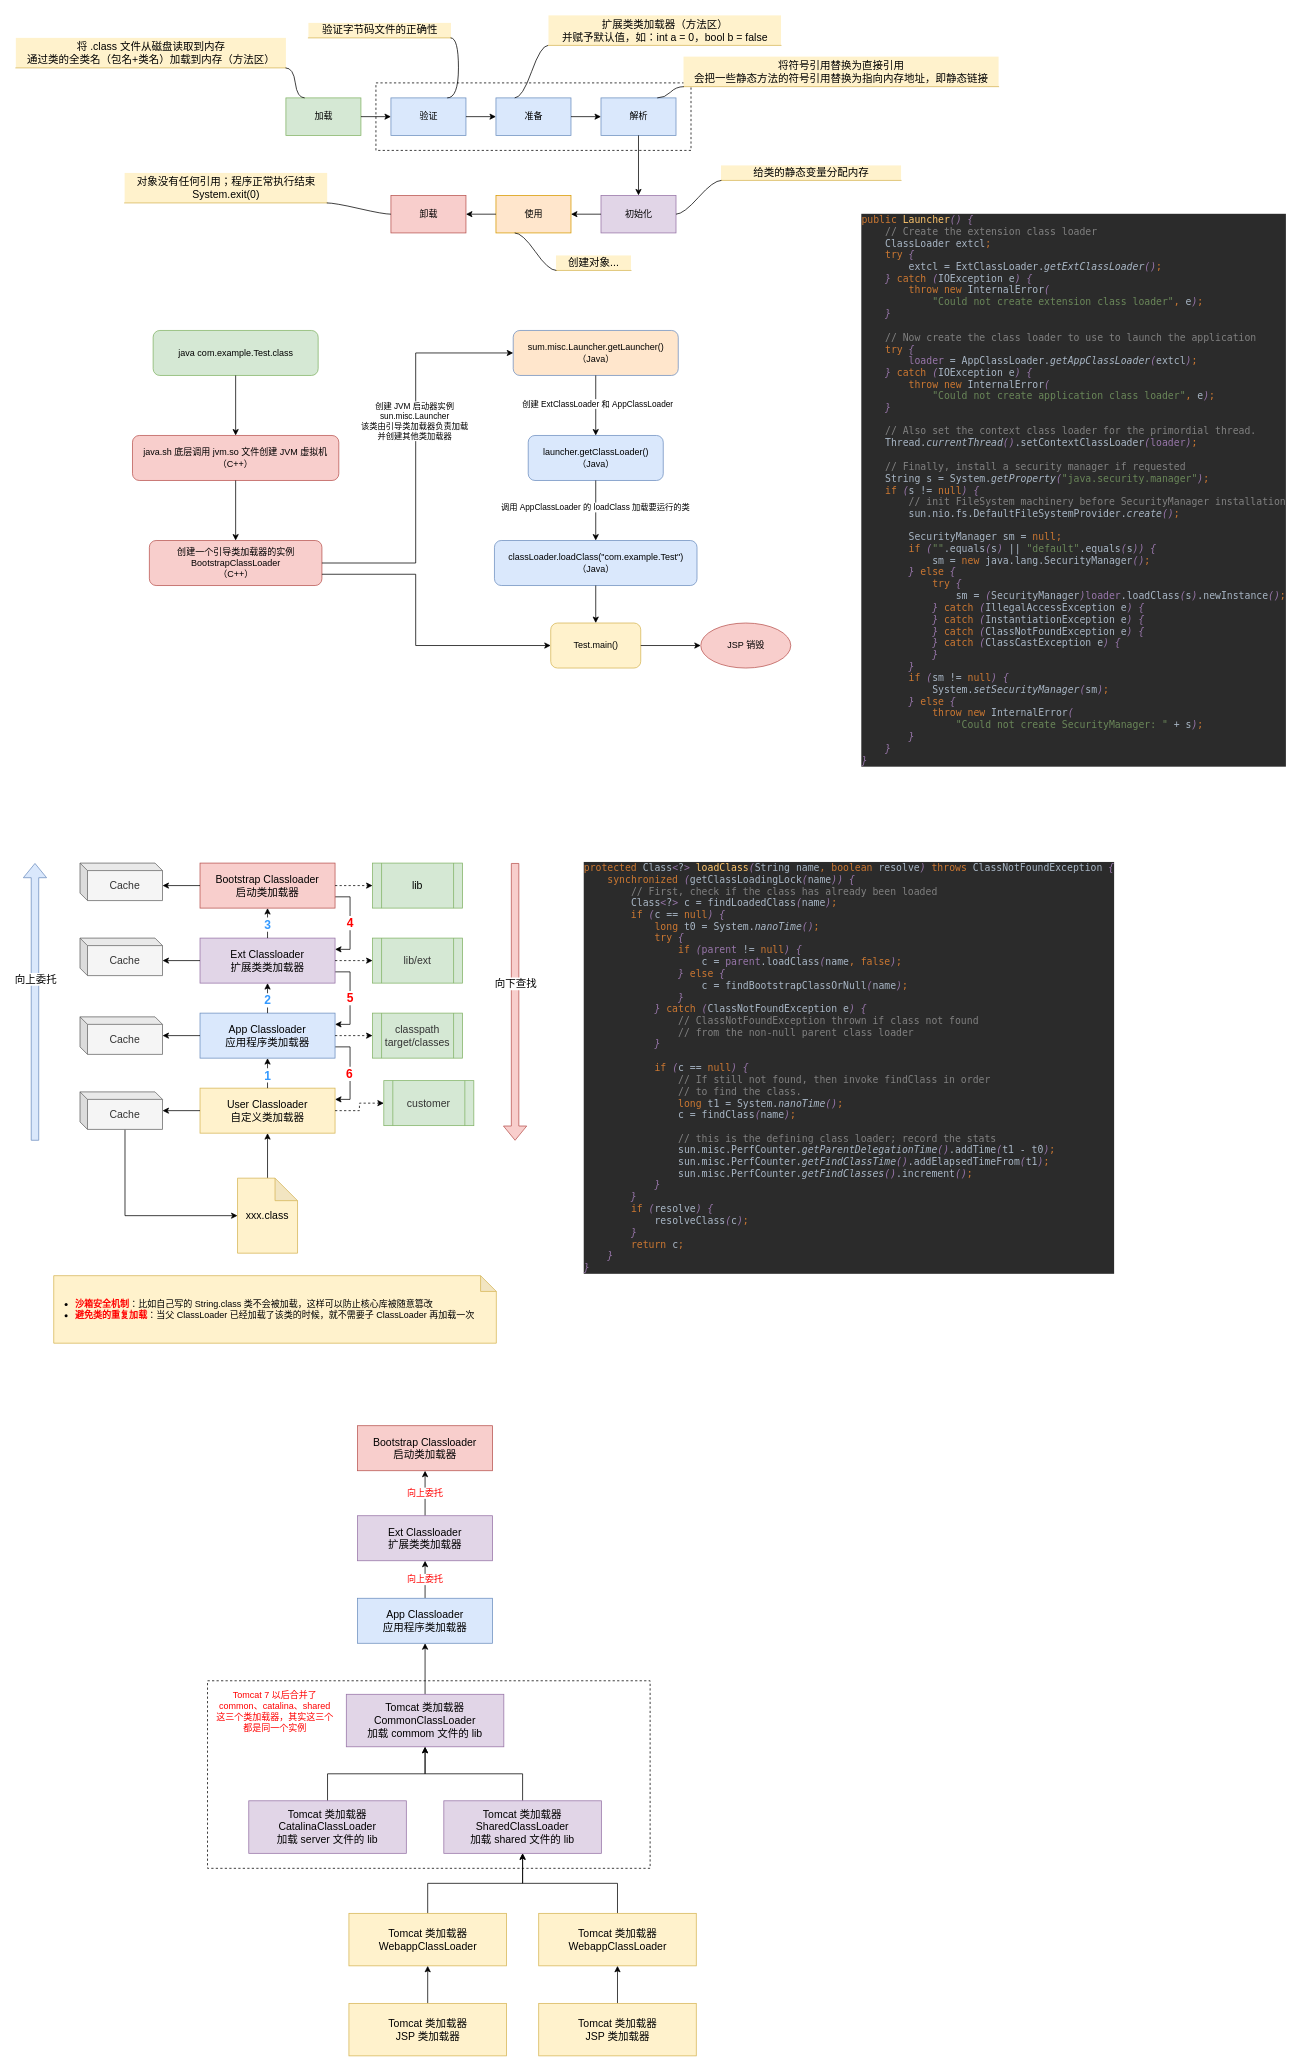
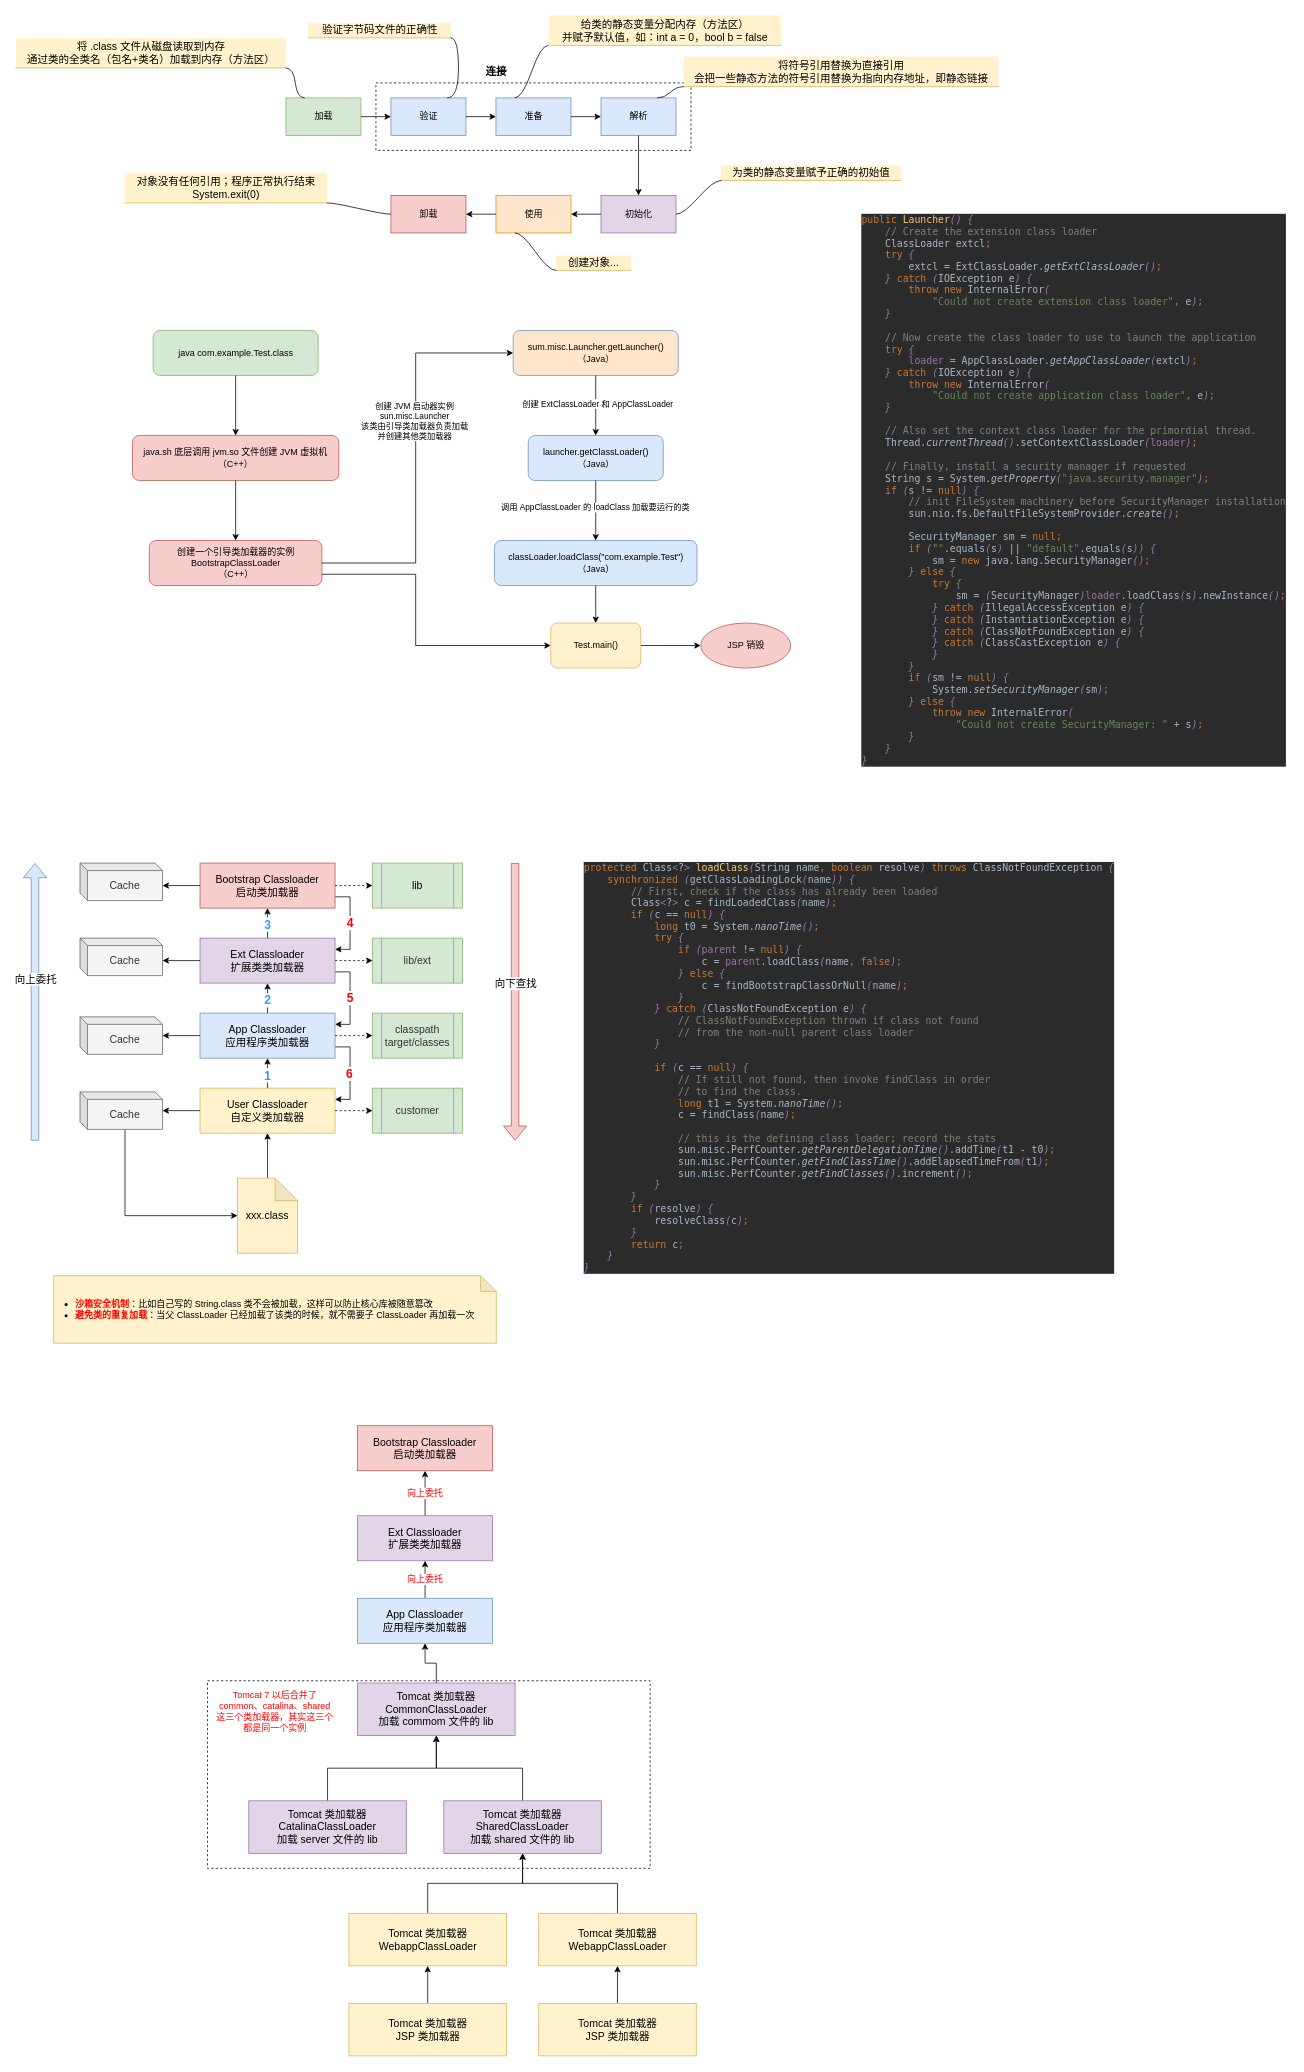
(665, 32) -> (665, 32)
none -> (496, 72)
(811, 173) -> (811, 173)
(429, 1103) -> (417, 1110)
(425, 1720) -> (436, 1709)
